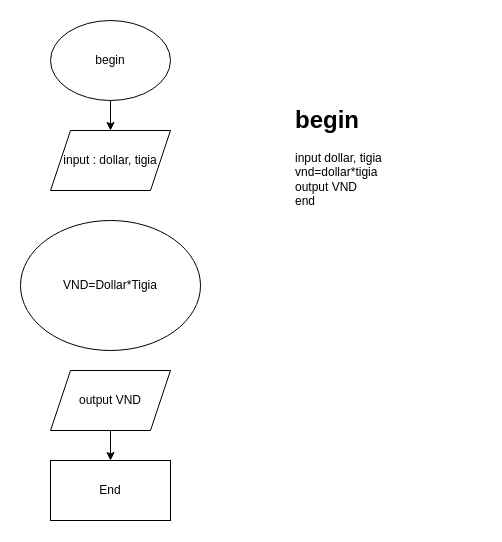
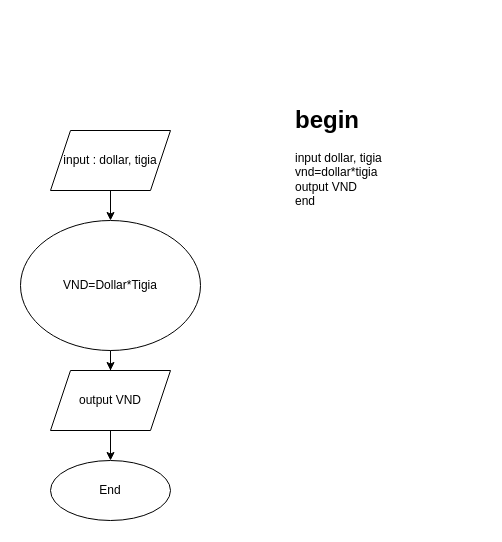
(111, 61) -> none
(111, 120) -> none
none -> (111, 210)
none -> (111, 365)
(111, 491) -> (111, 491)
